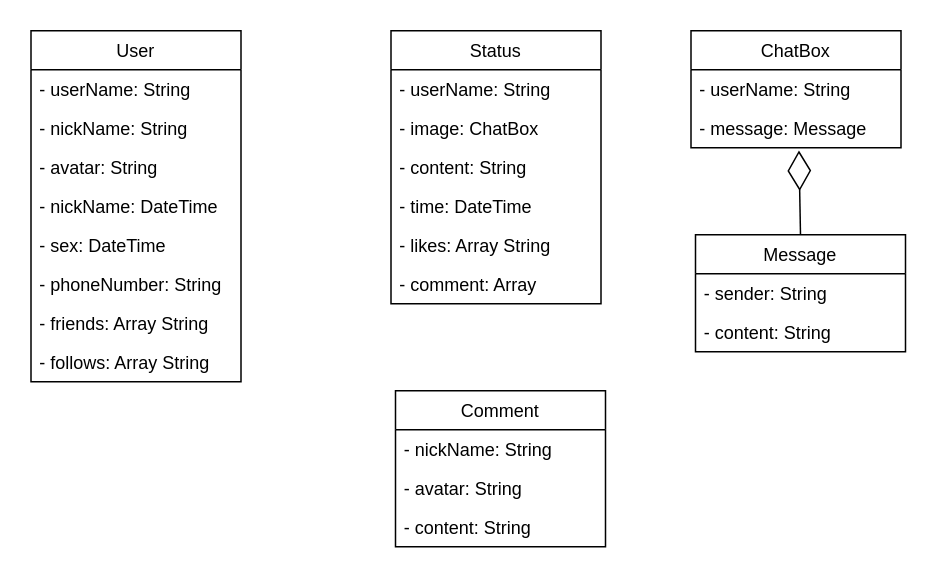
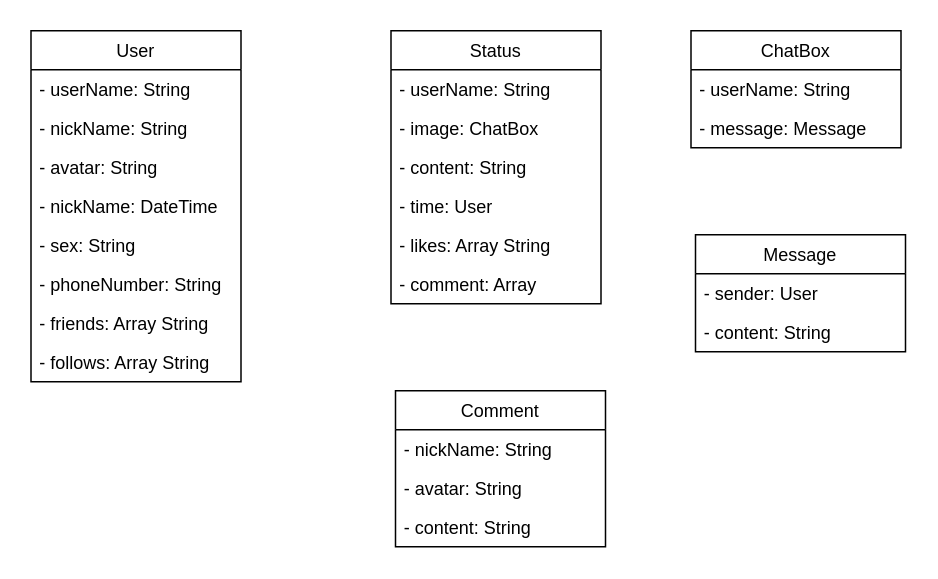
(468, 207) -> (450, 207)
(800, 211) -> none
(105, 246) -> (95, 246)
(775, 294) -> (767, 294)
